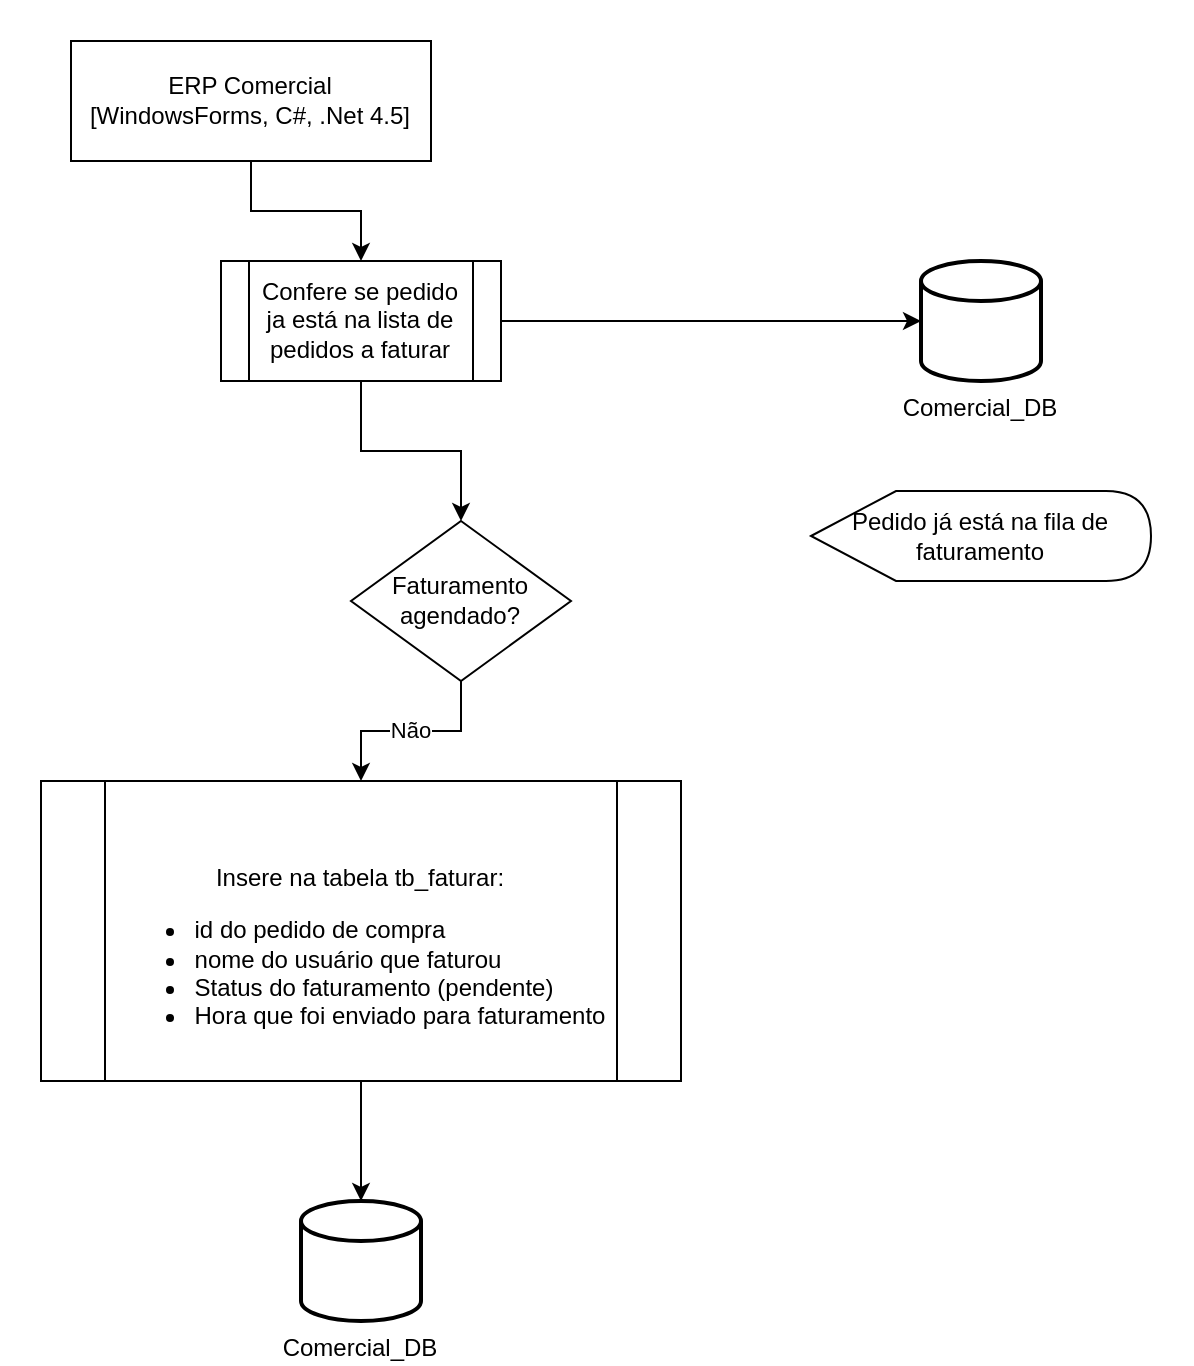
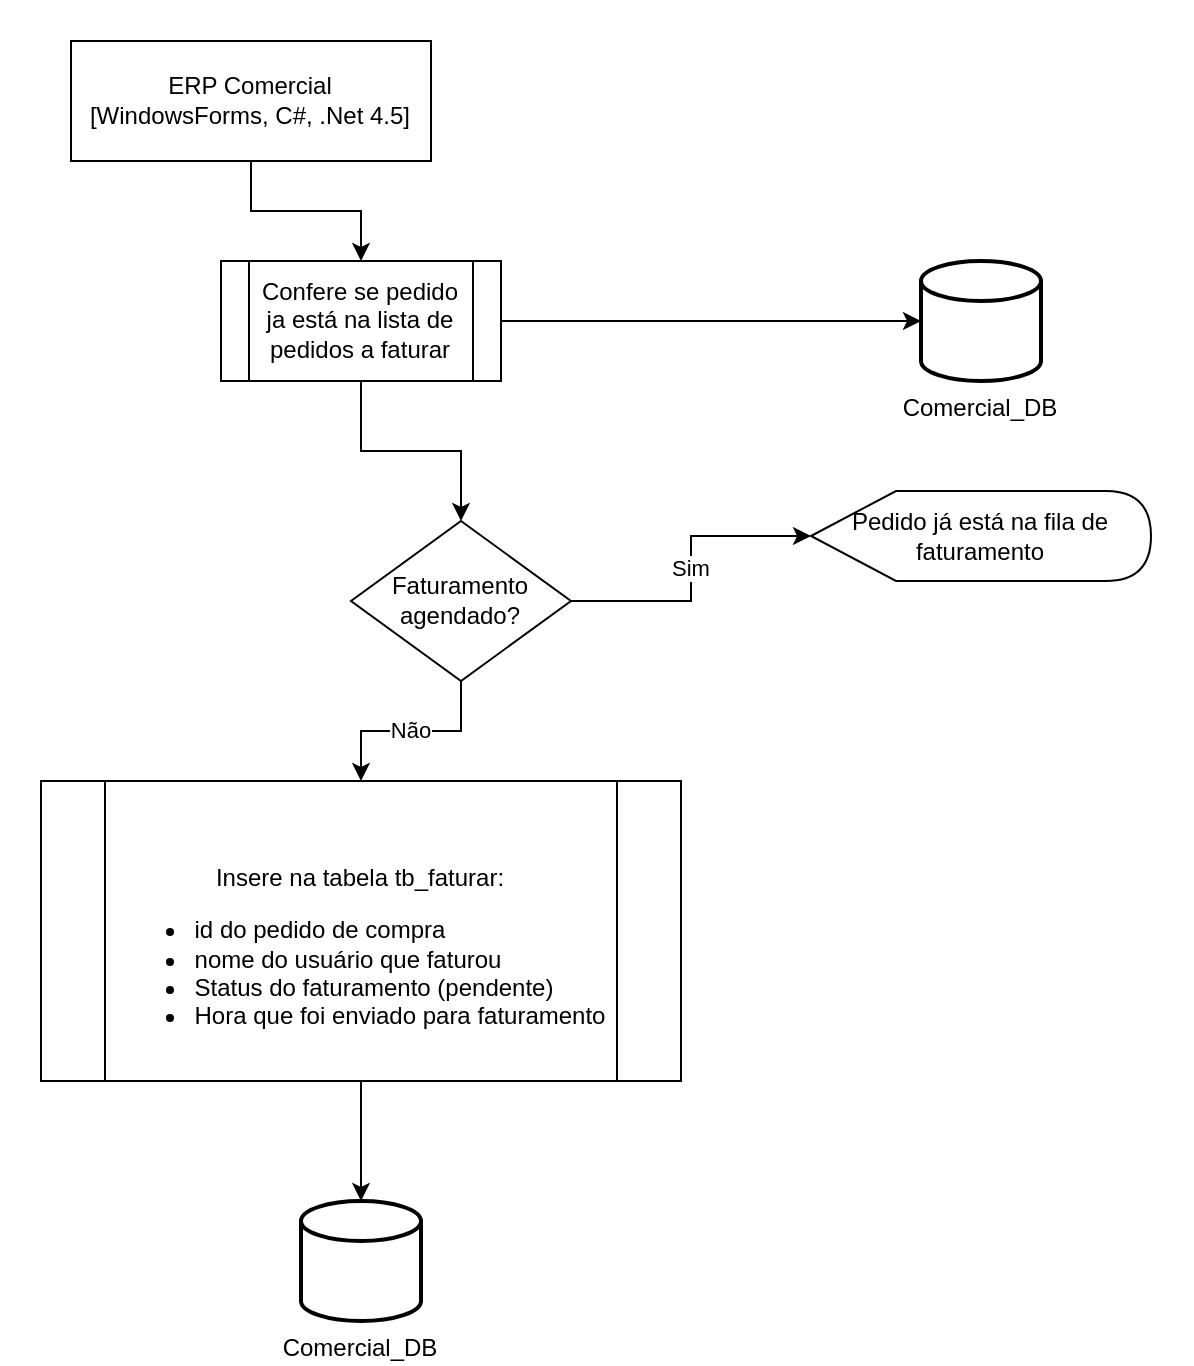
none -> (691, 575)
